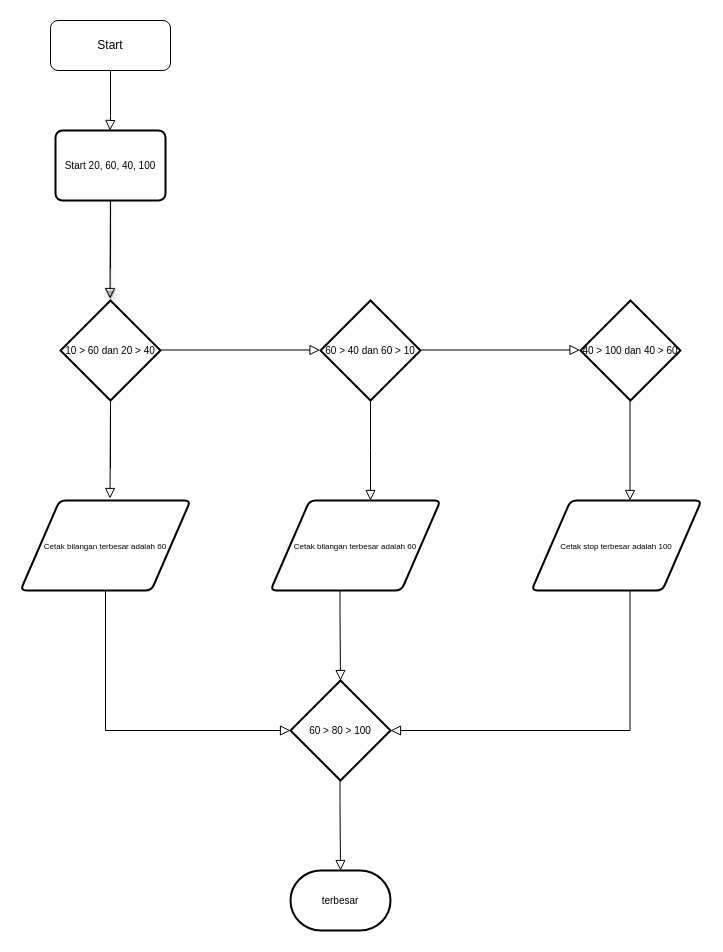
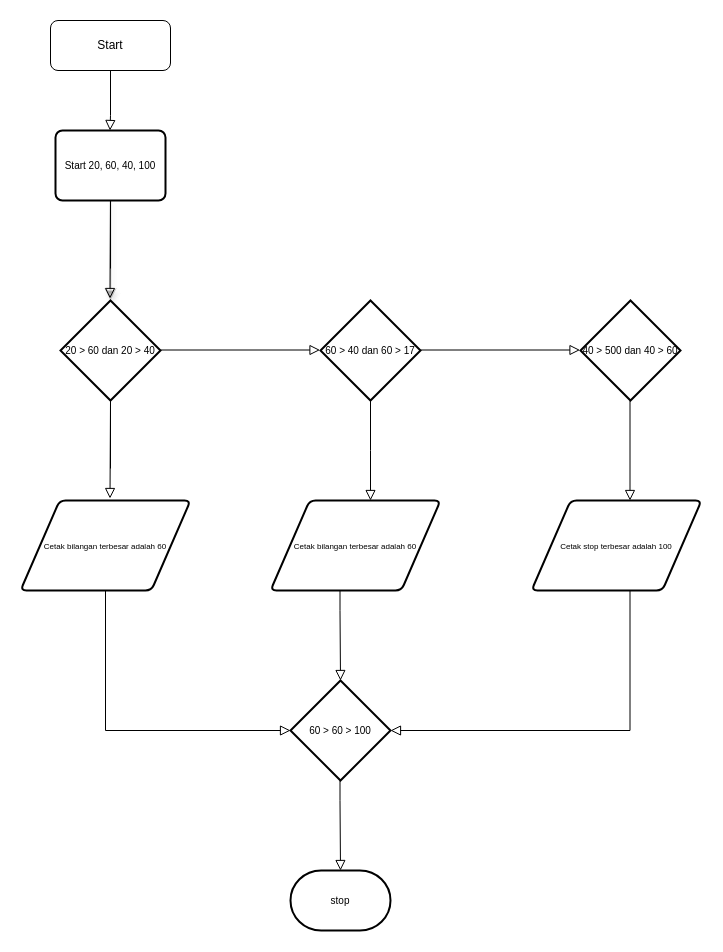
(111, 351) -> (111, 351)
(371, 351) -> (371, 351)
(631, 351) -> (631, 351)
(341, 731) -> (341, 731)
(341, 901) -> (341, 901)
